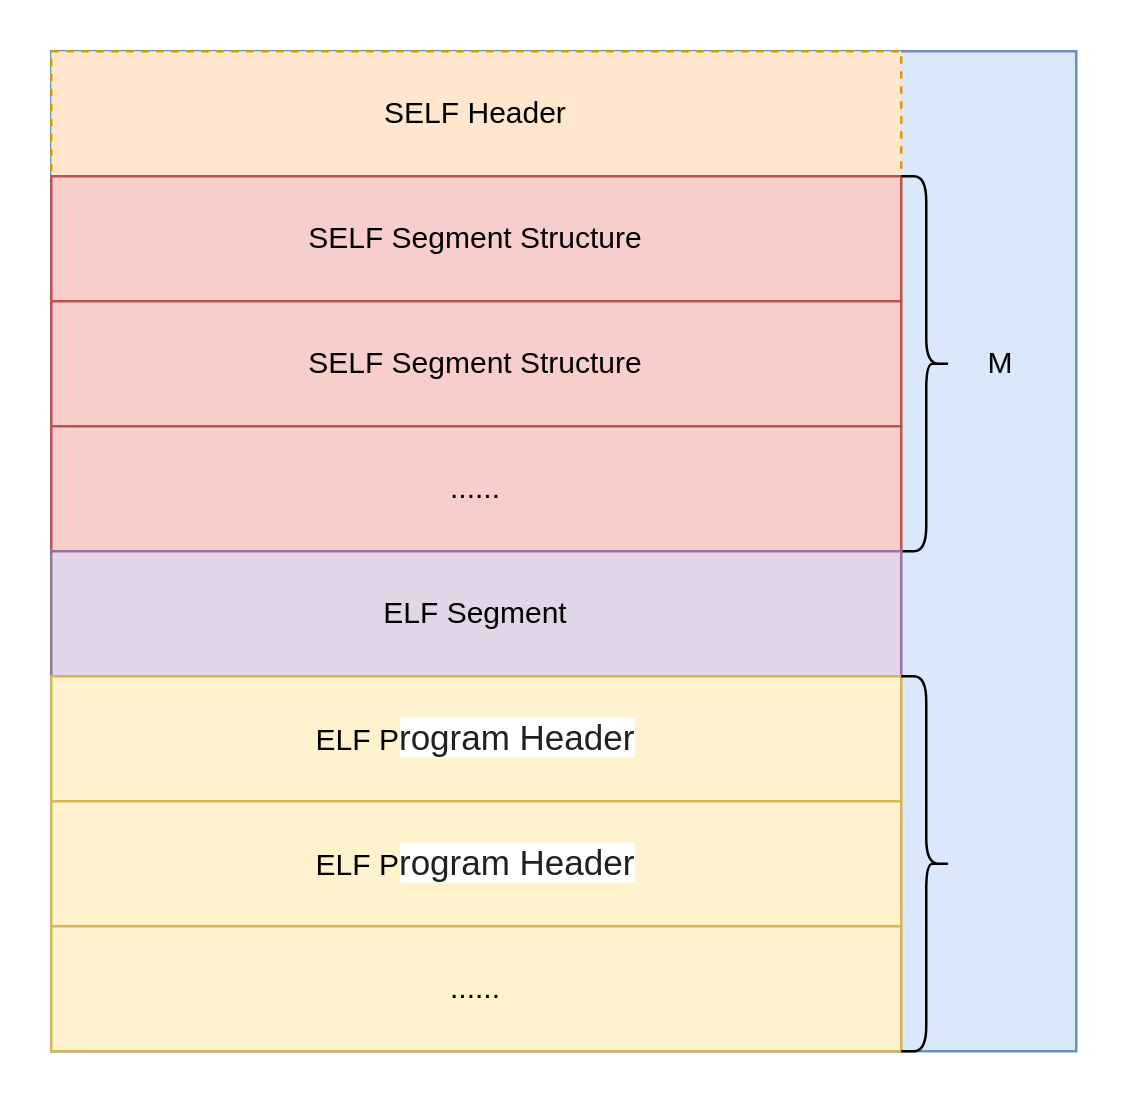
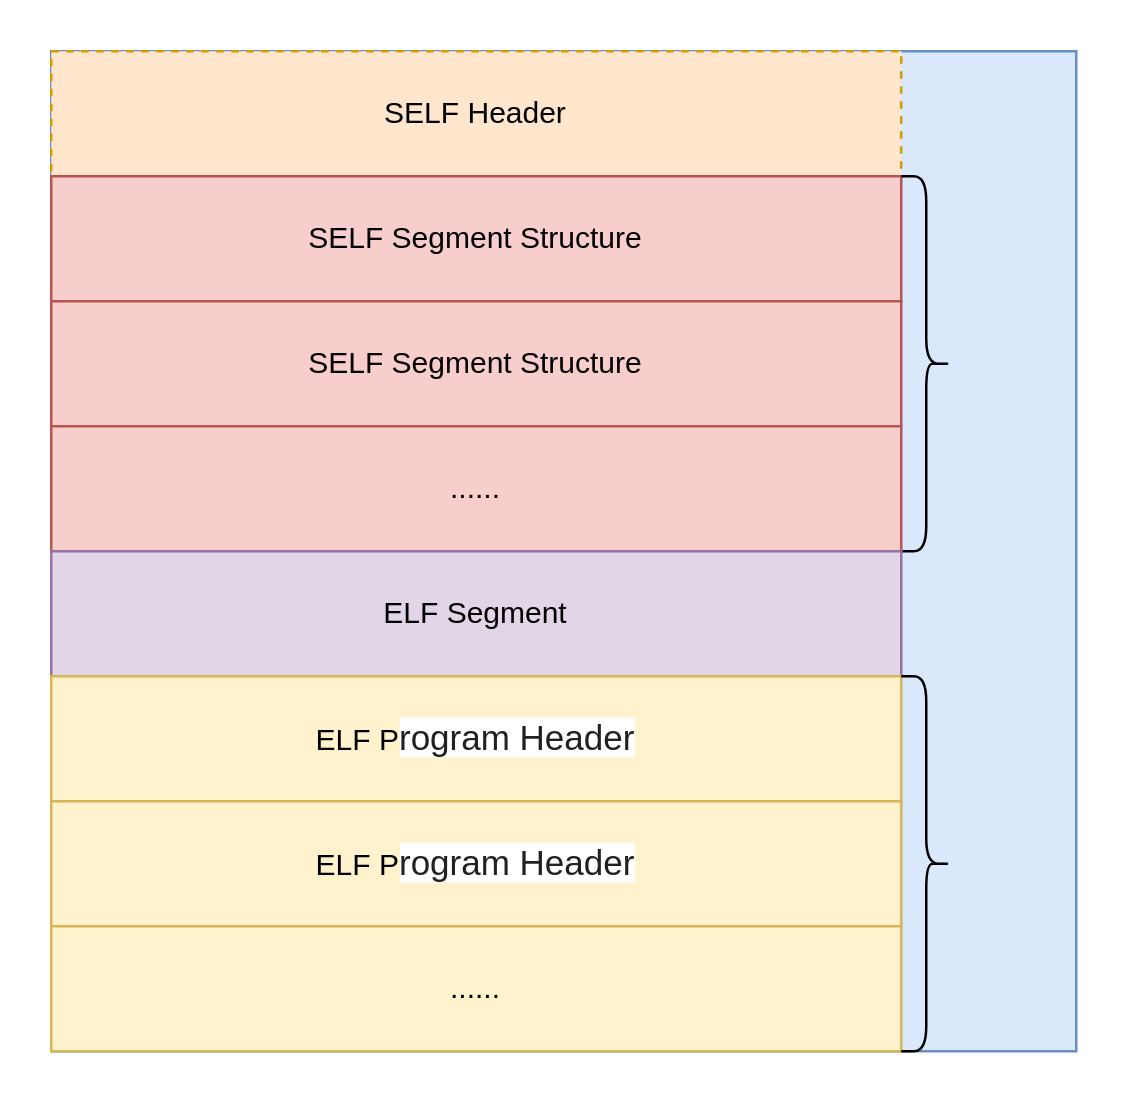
(1001, 364) -> none
